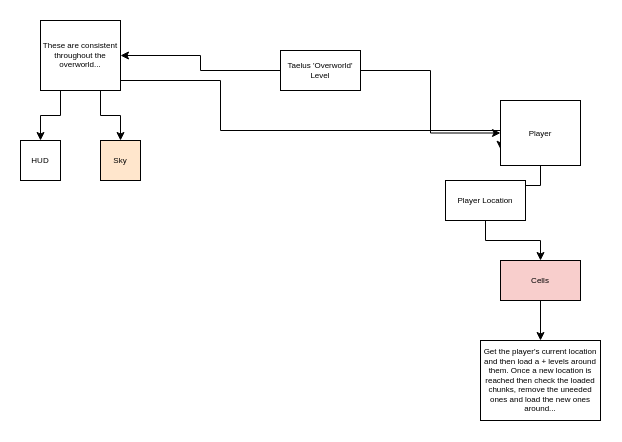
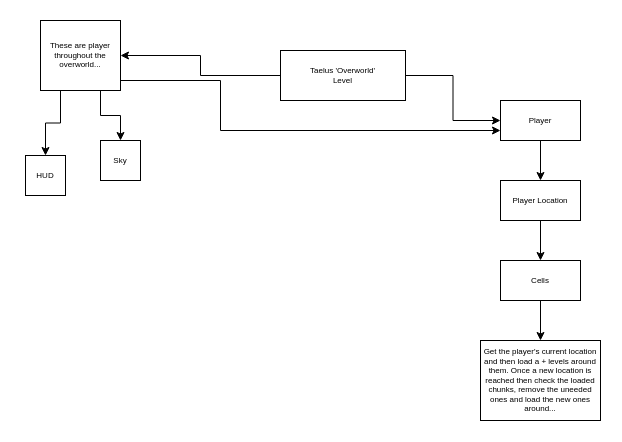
(81, 56) -> (81, 56)
(321, 71) -> (343, 76)
(541, 133) -> (541, 121)
(41, 161) -> (46, 176)
(121, 161) -> (121, 161)
(486, 201) -> (541, 201)
(541, 281) -> (541, 281)
